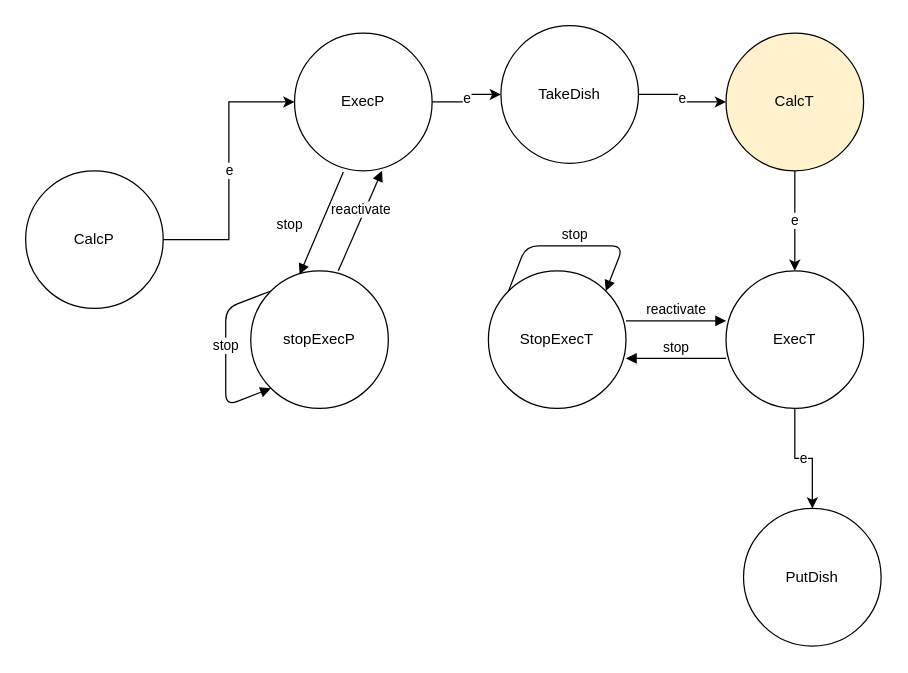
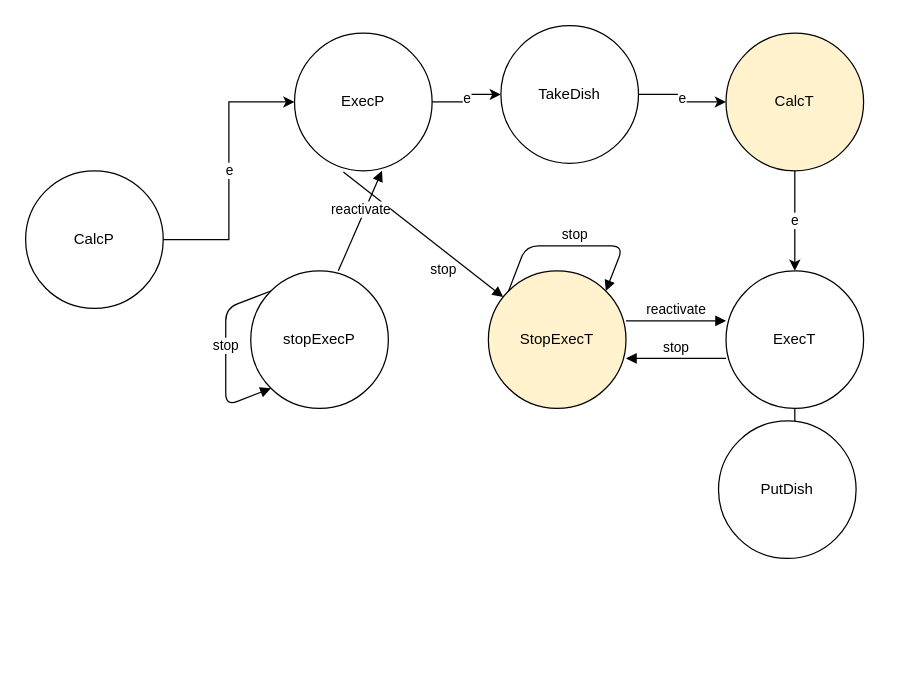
(324, 218) -> (441, 249)
(557, 339) -> (557, 339)
(812, 577) -> (787, 489)
